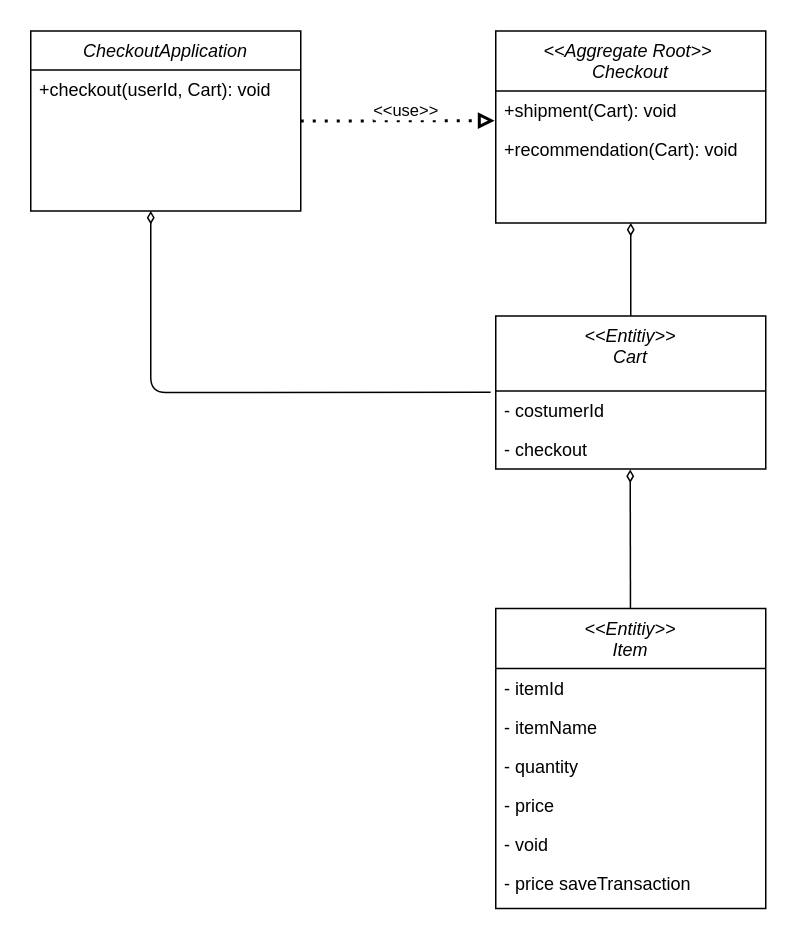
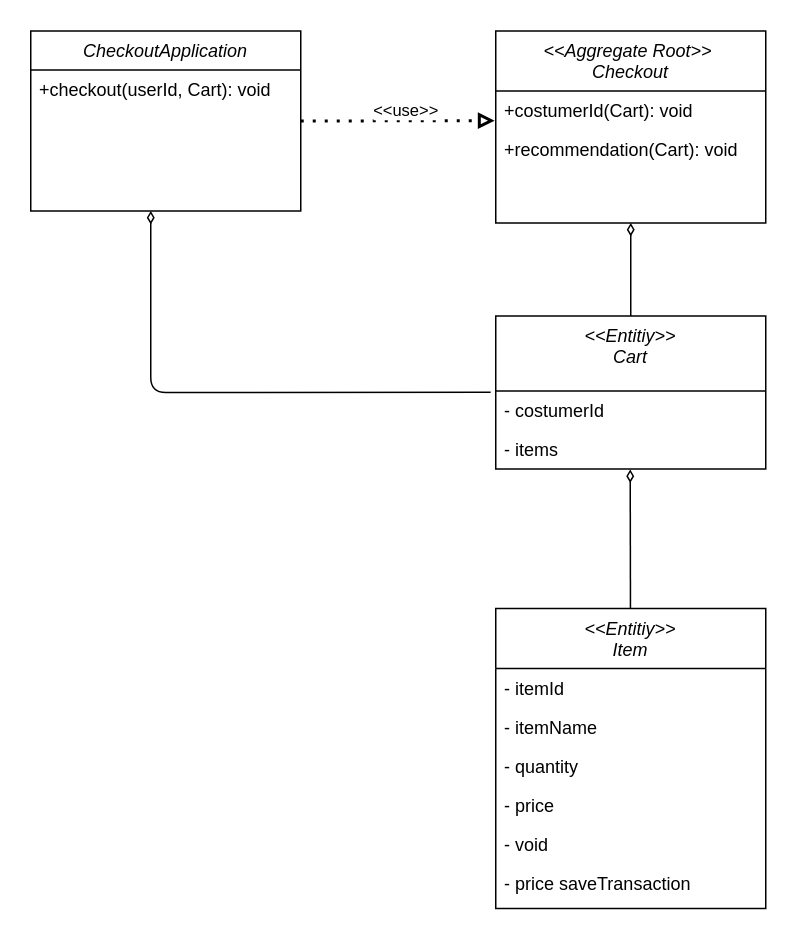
(600, 111) -> (613, 111)
(552, 450) -> (535, 450)
